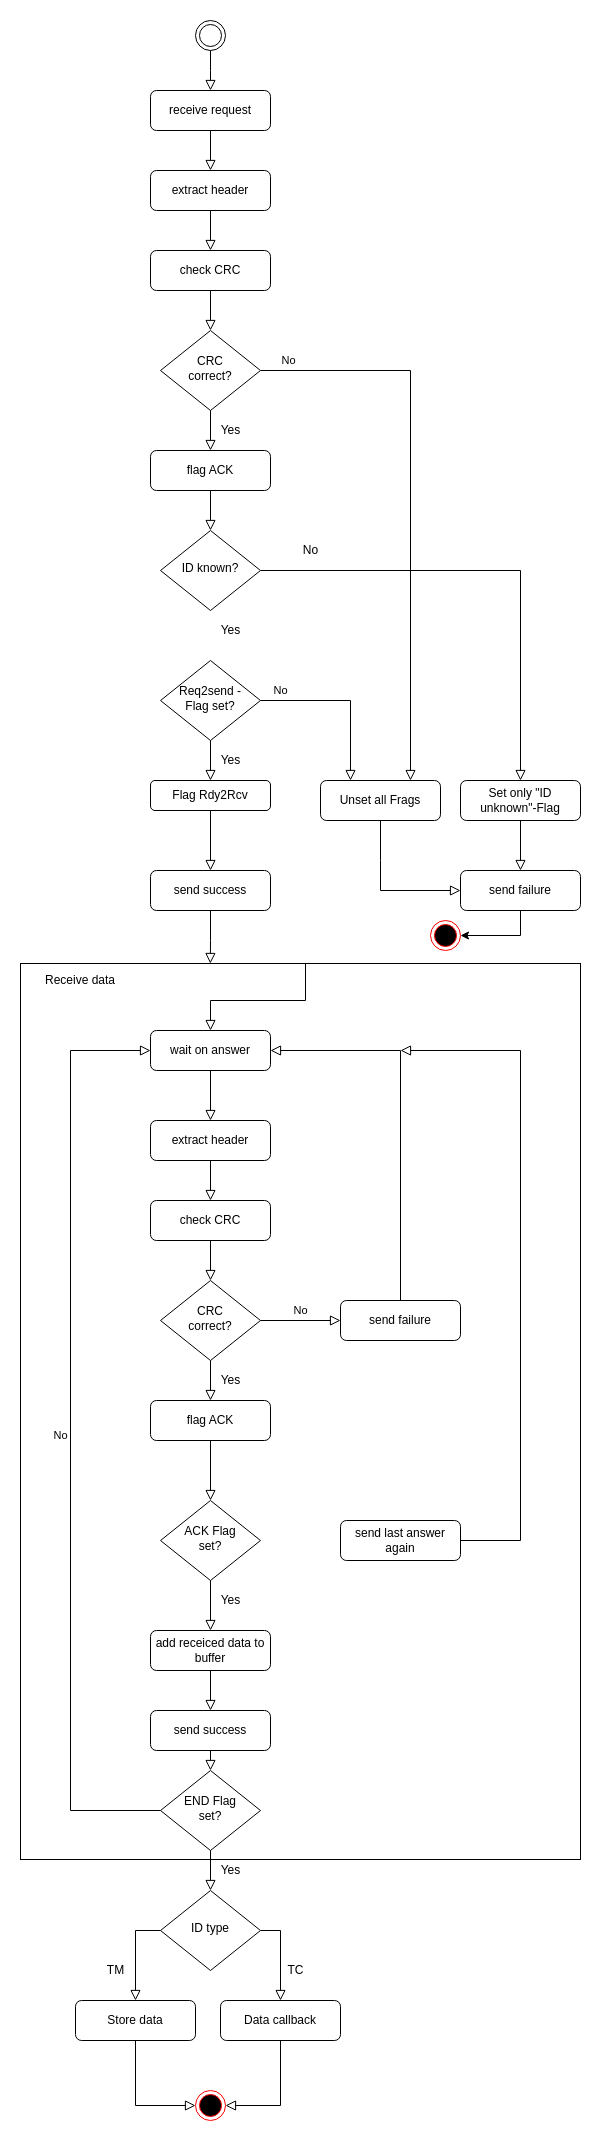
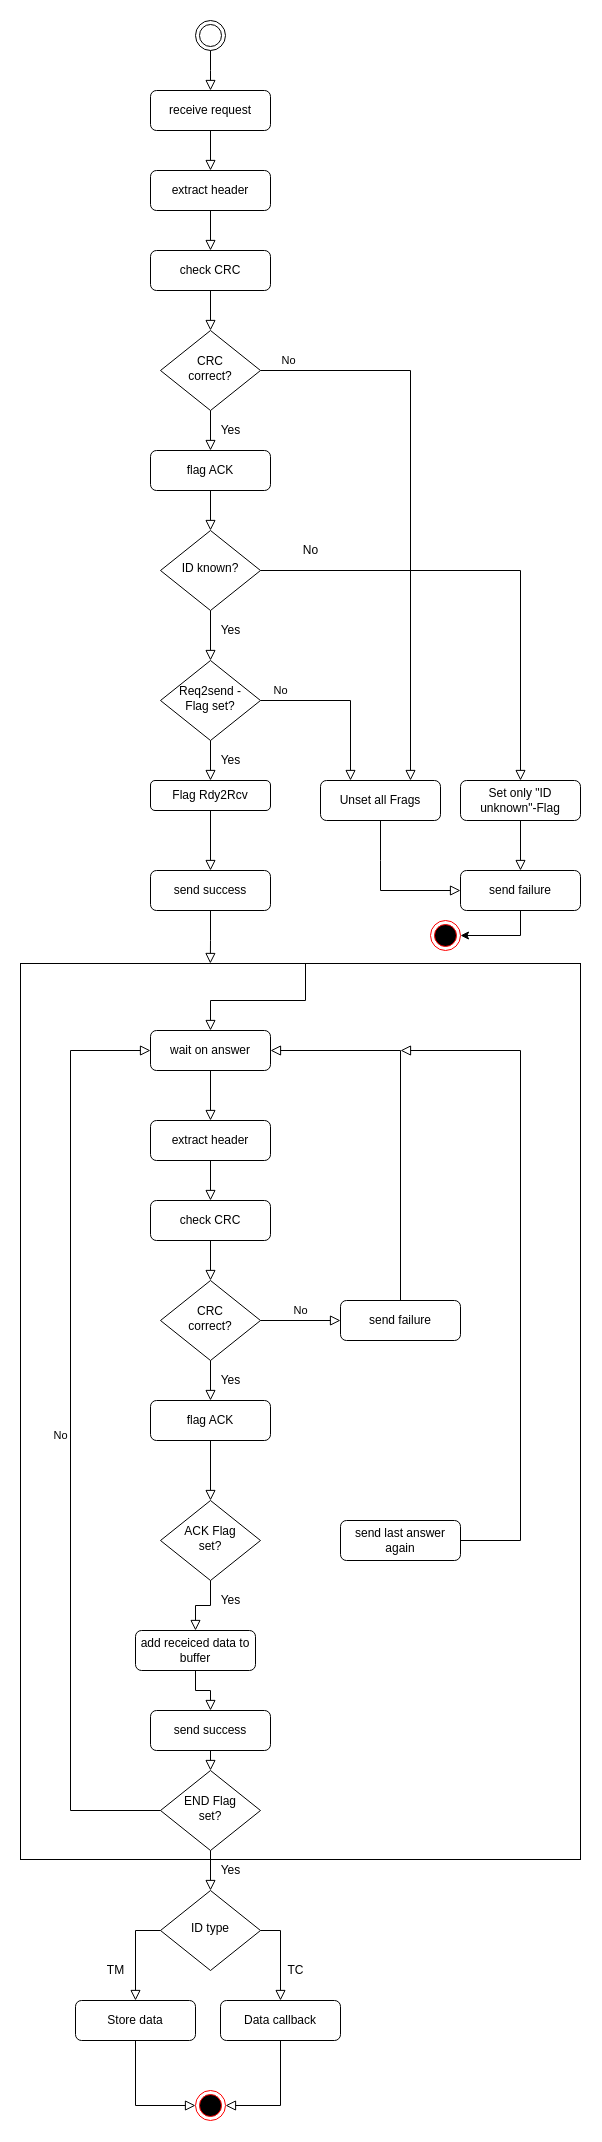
none -> (211, 630)
(81, 981) -> none
(211, 1651) -> (196, 1651)
